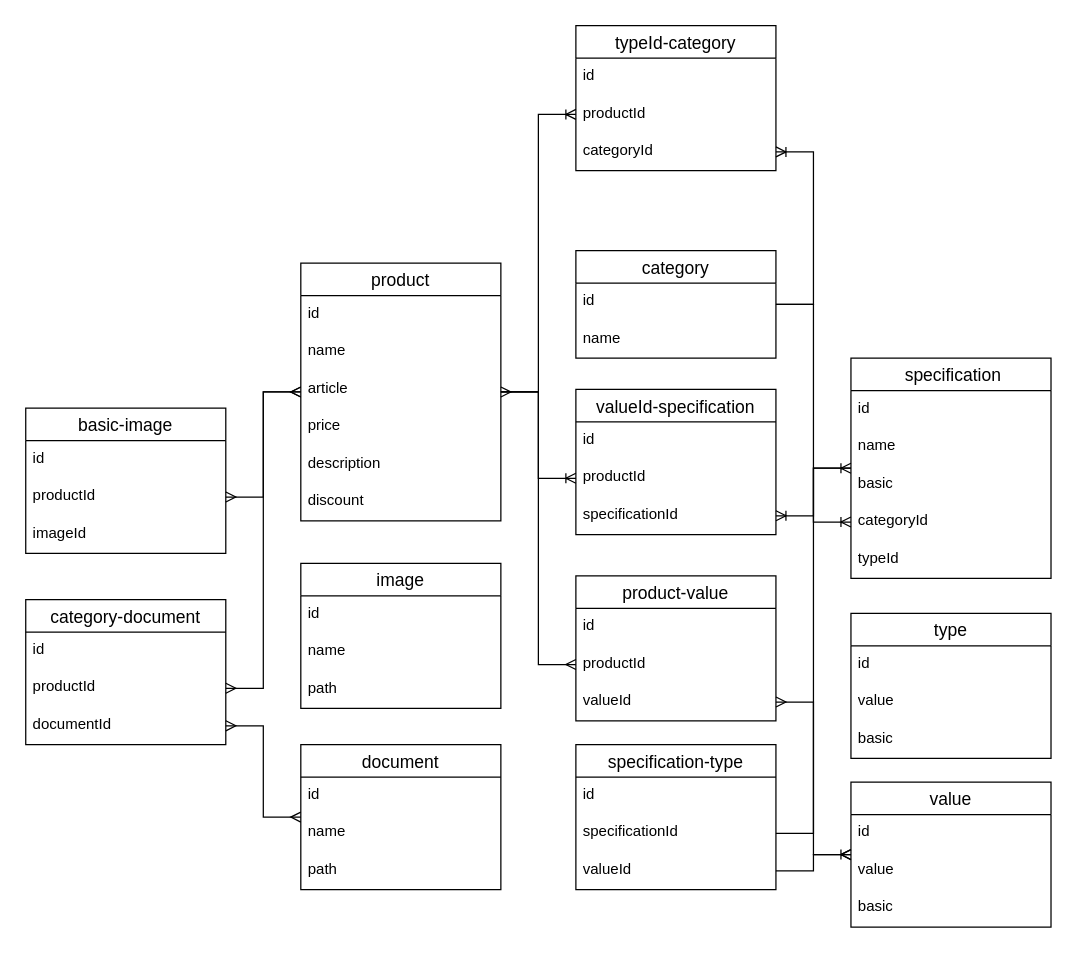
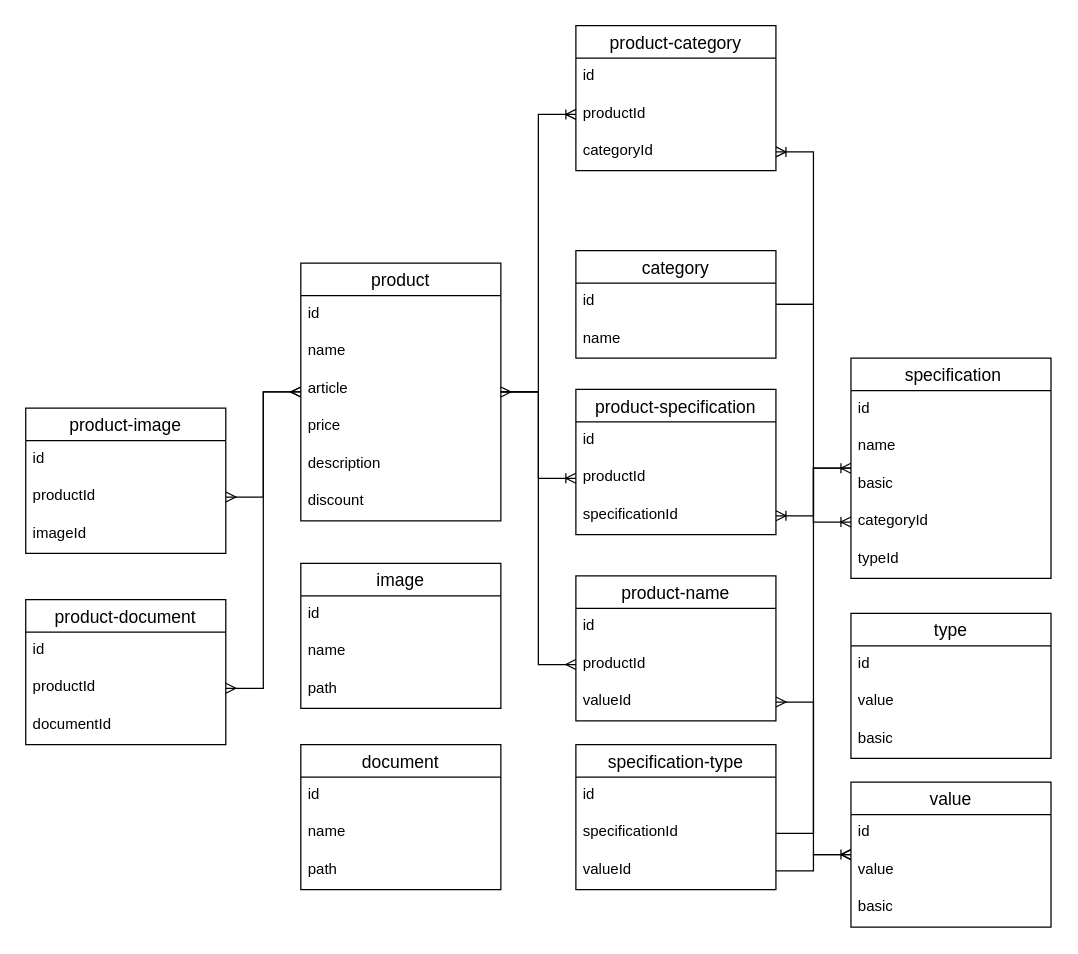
(675, 43) -> (675, 43)
(675, 407) -> (675, 407)
(125, 425) -> (125, 425)
(675, 593) -> (675, 593)
(125, 617) -> (125, 617)
(263, 771) -> none
